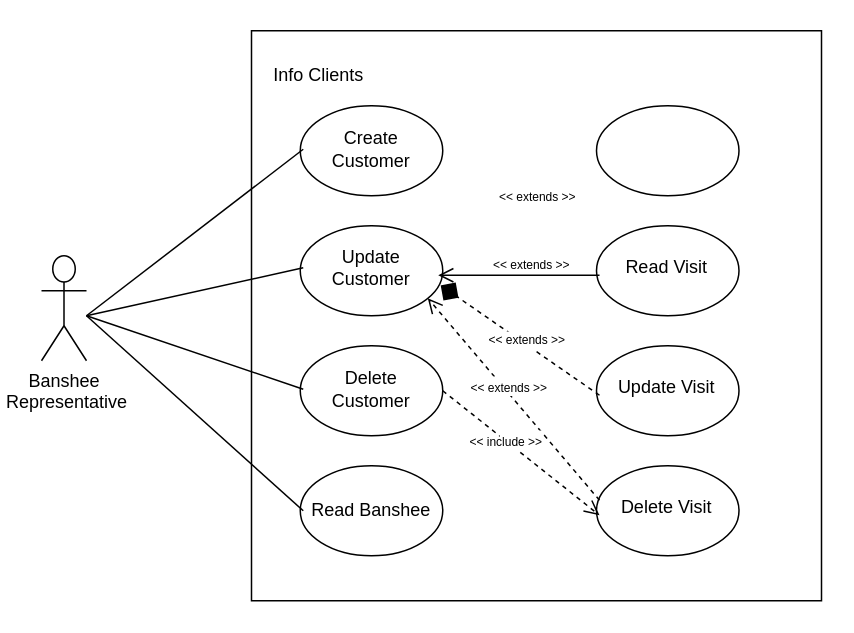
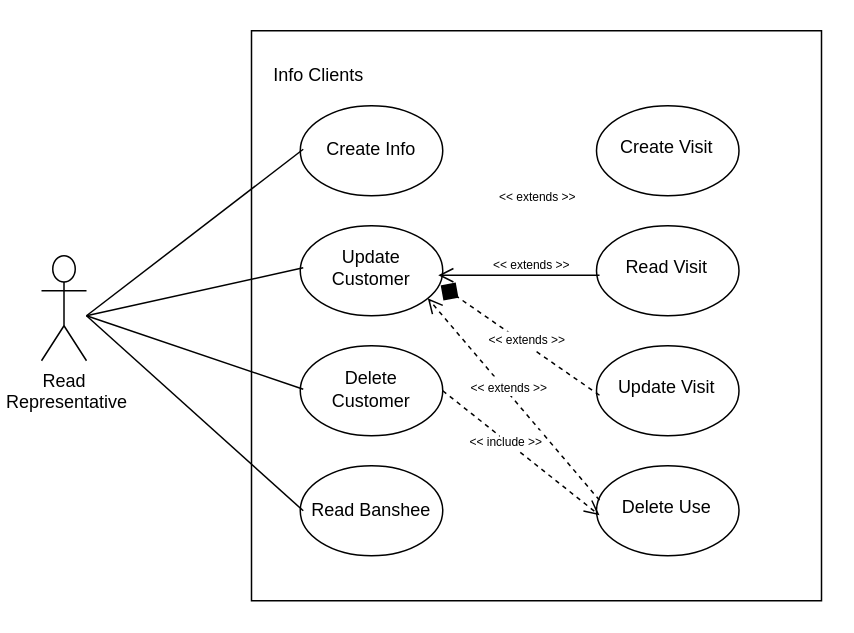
none -> (667, 148)
(371, 149) -> (371, 149)
(65, 393) -> (65, 393)
(667, 508) -> (667, 508)
